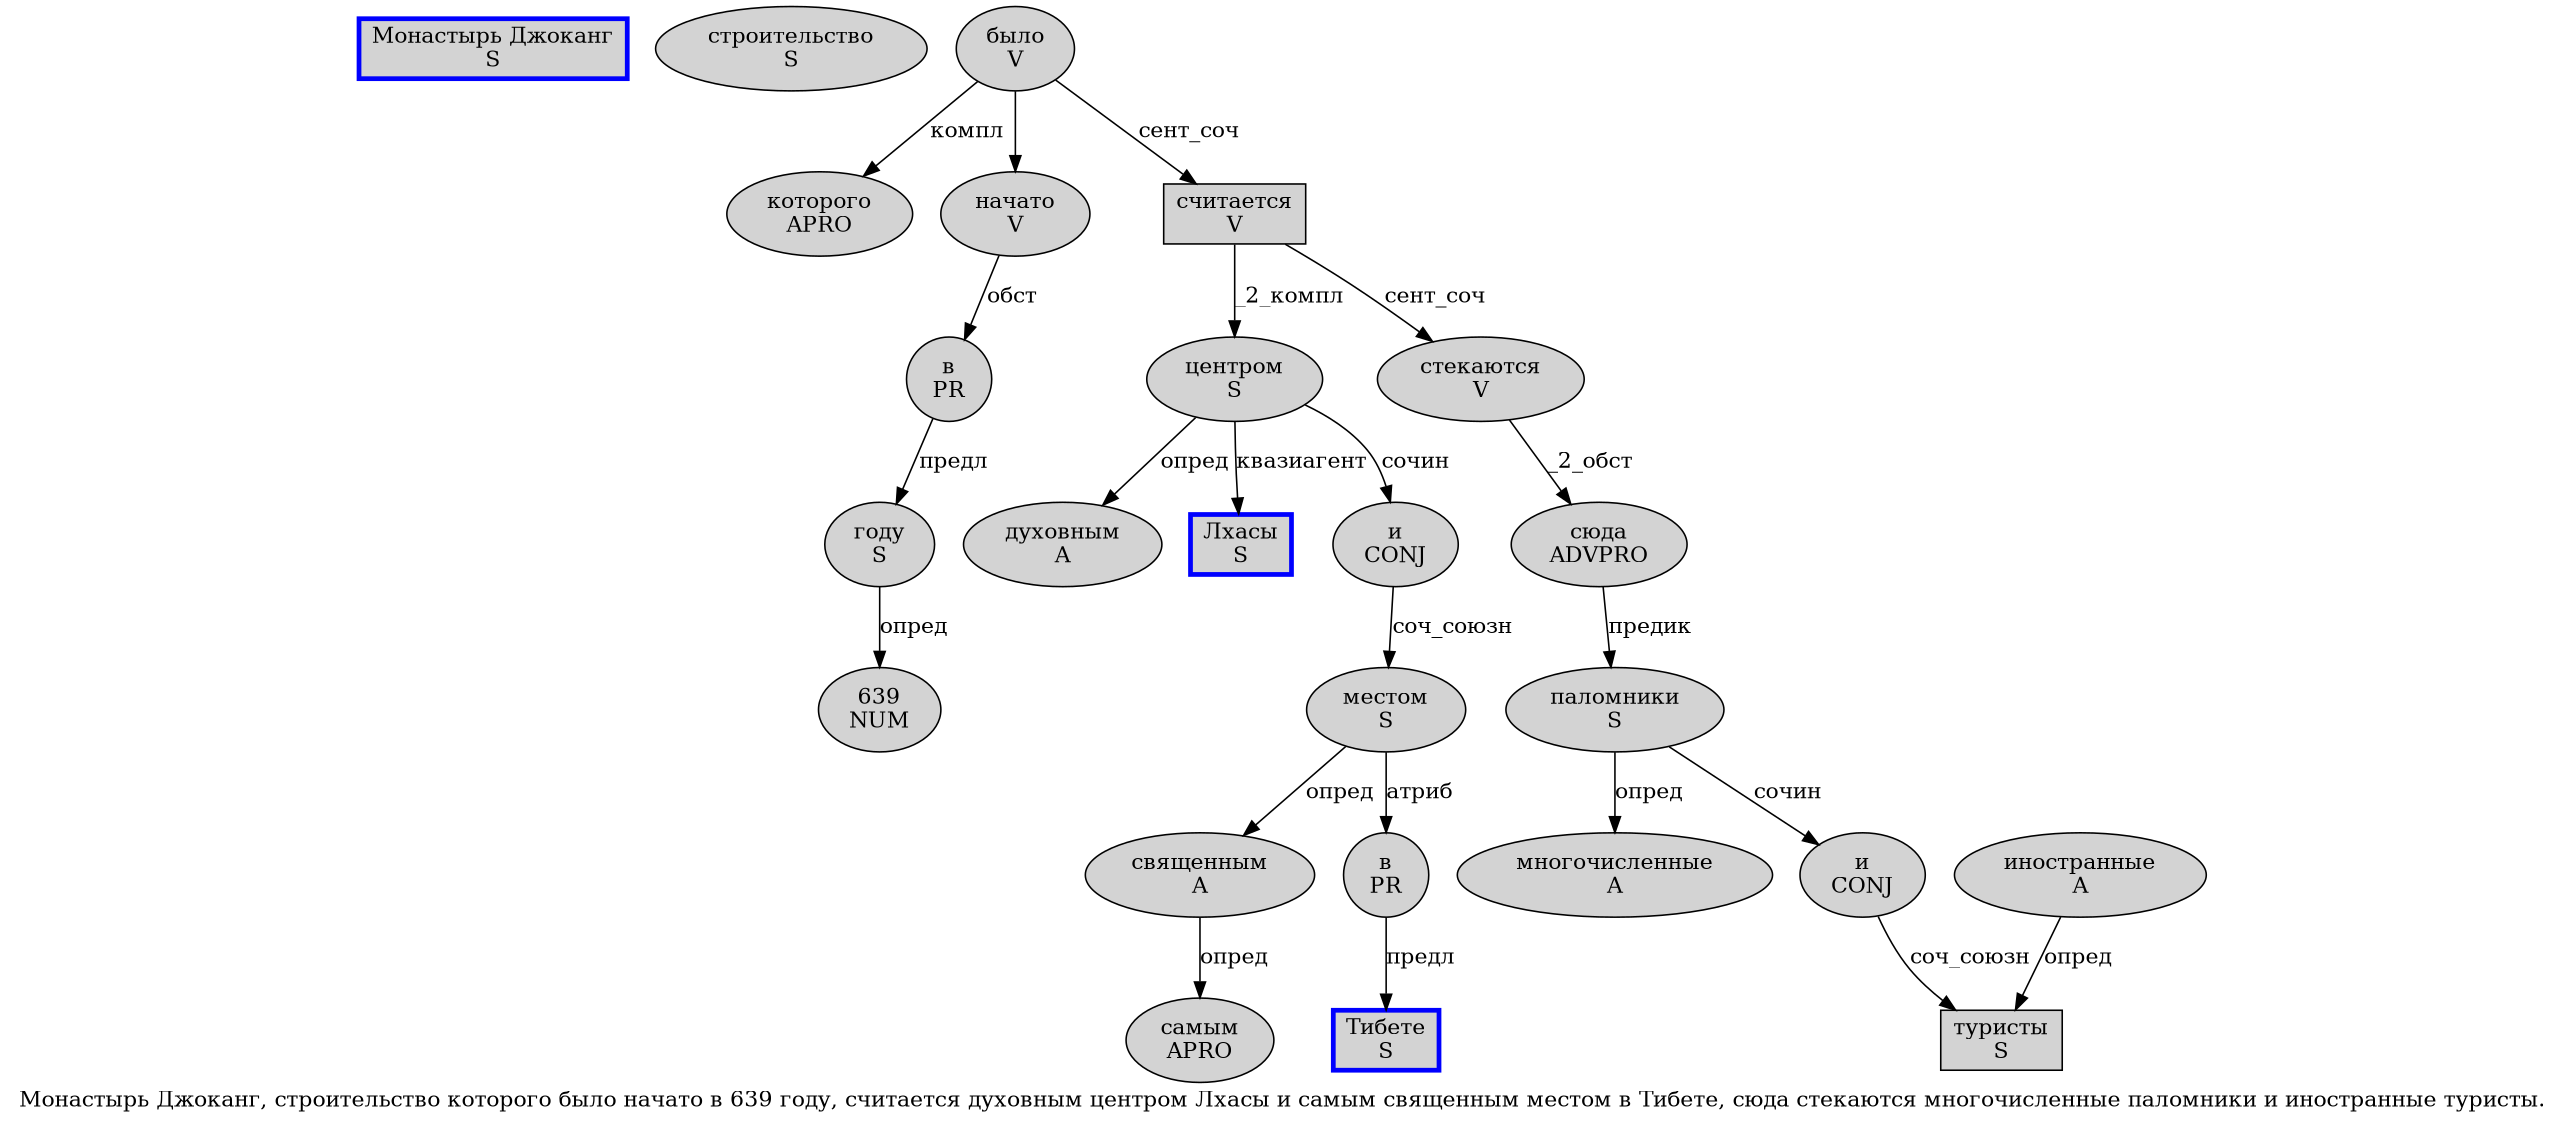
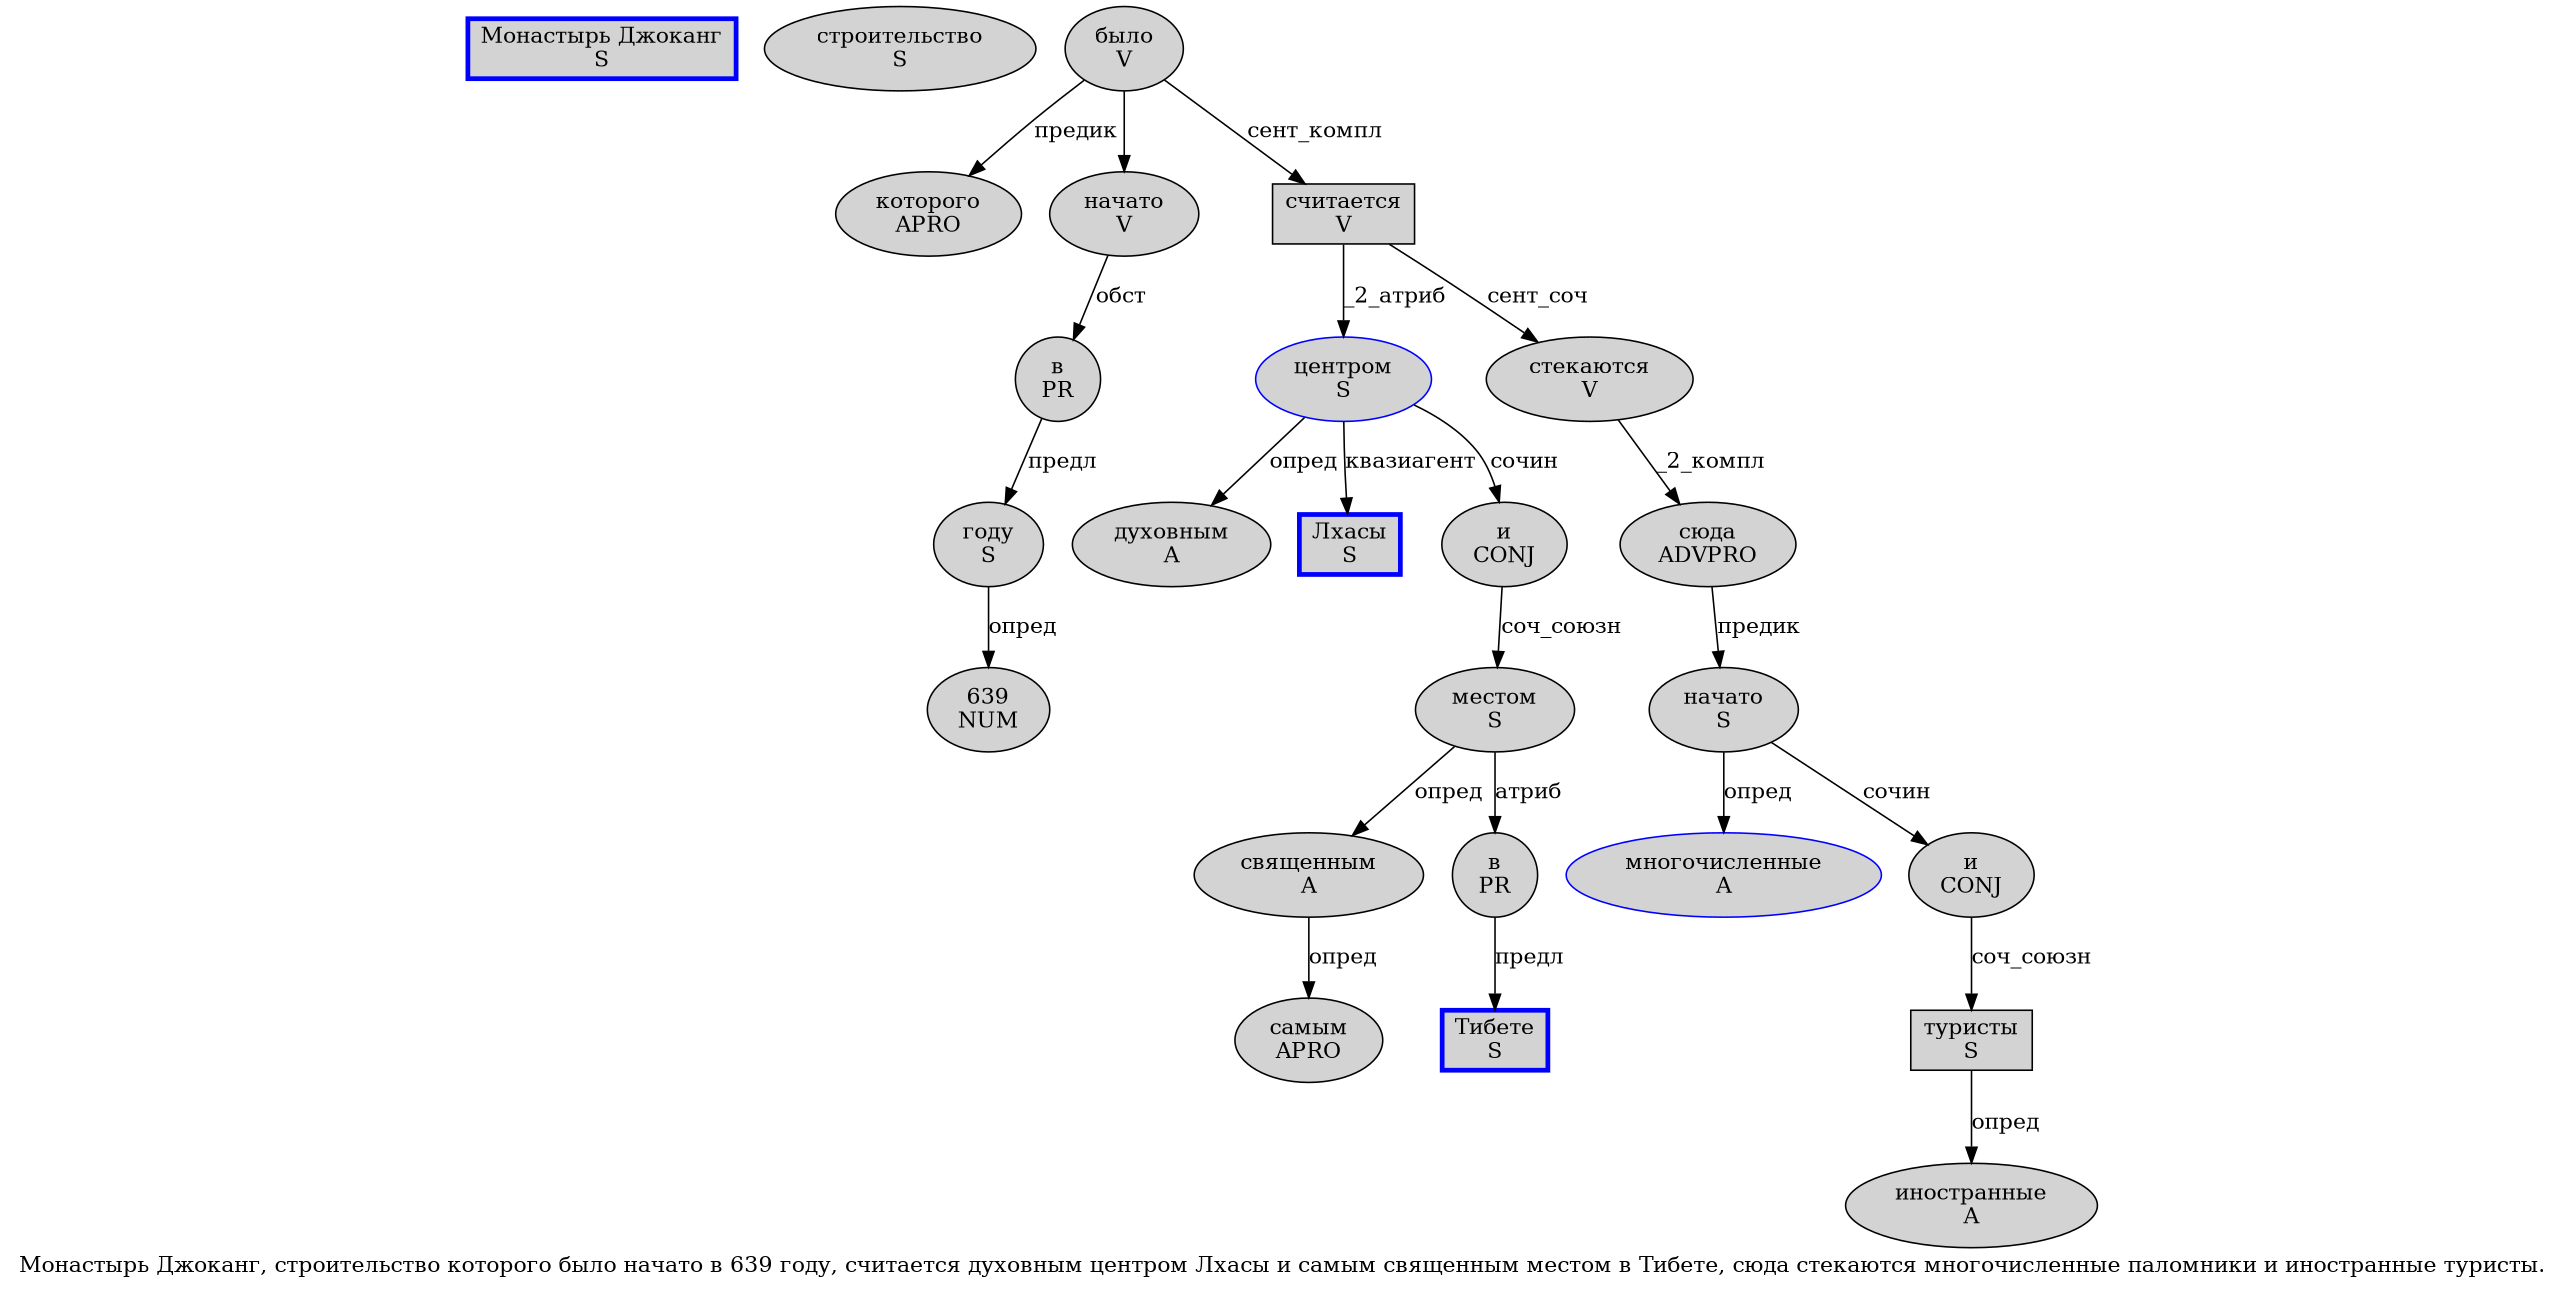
(967, 131) -> (1076, 131)
(1189, 131) -> (1315, 131)
(1290, 297) -> (1395, 297)
(1235, 379) -> (1344, 379)
(1590, 462) -> (1711, 462)
(1615, 710) -> (1724, 710)
(1615, 875) -> (1724, 875)
(2042, 956) -> (1971, 1109)
